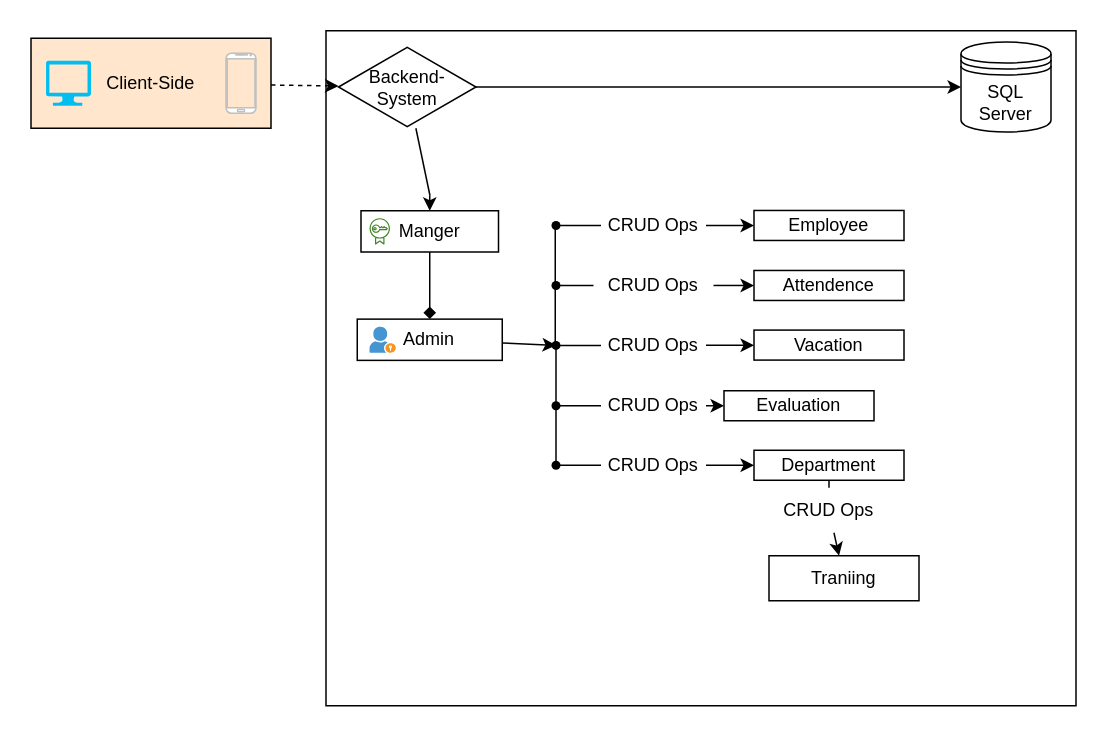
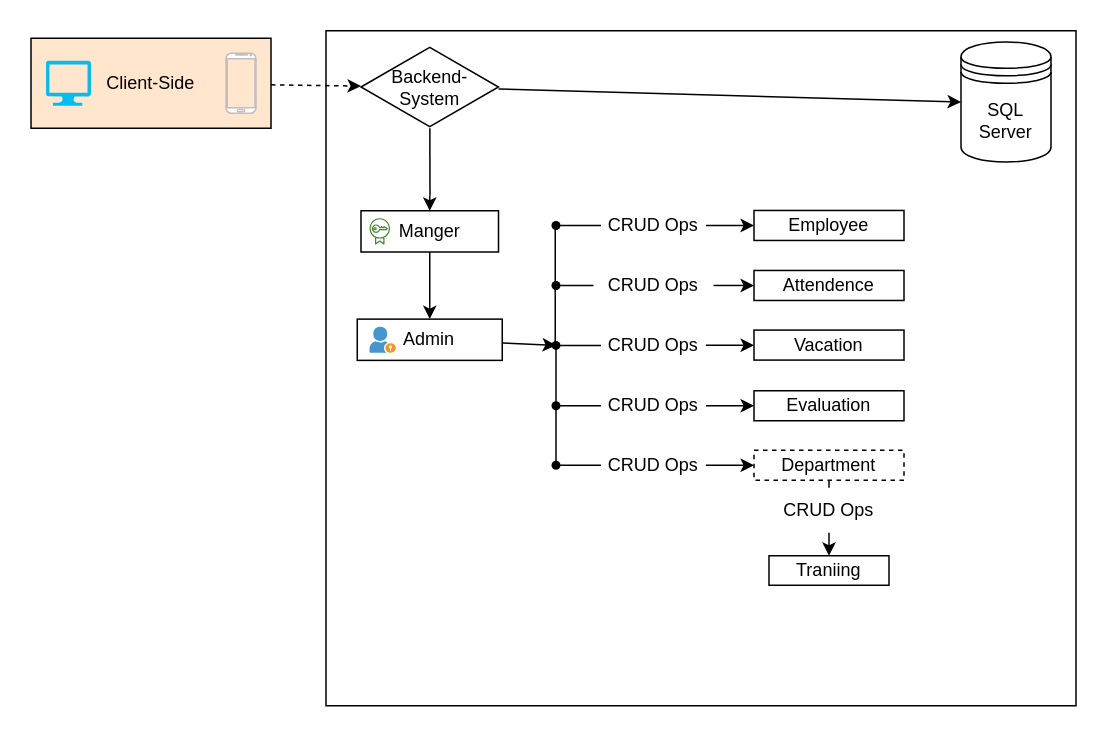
(407, 87) -> (430, 87)
(1006, 87) -> (1006, 102)
(429, 307) -> (429, 308)
(799, 406) -> (829, 406)
(829, 465) -> (829, 465)
(844, 578) -> (829, 571)
